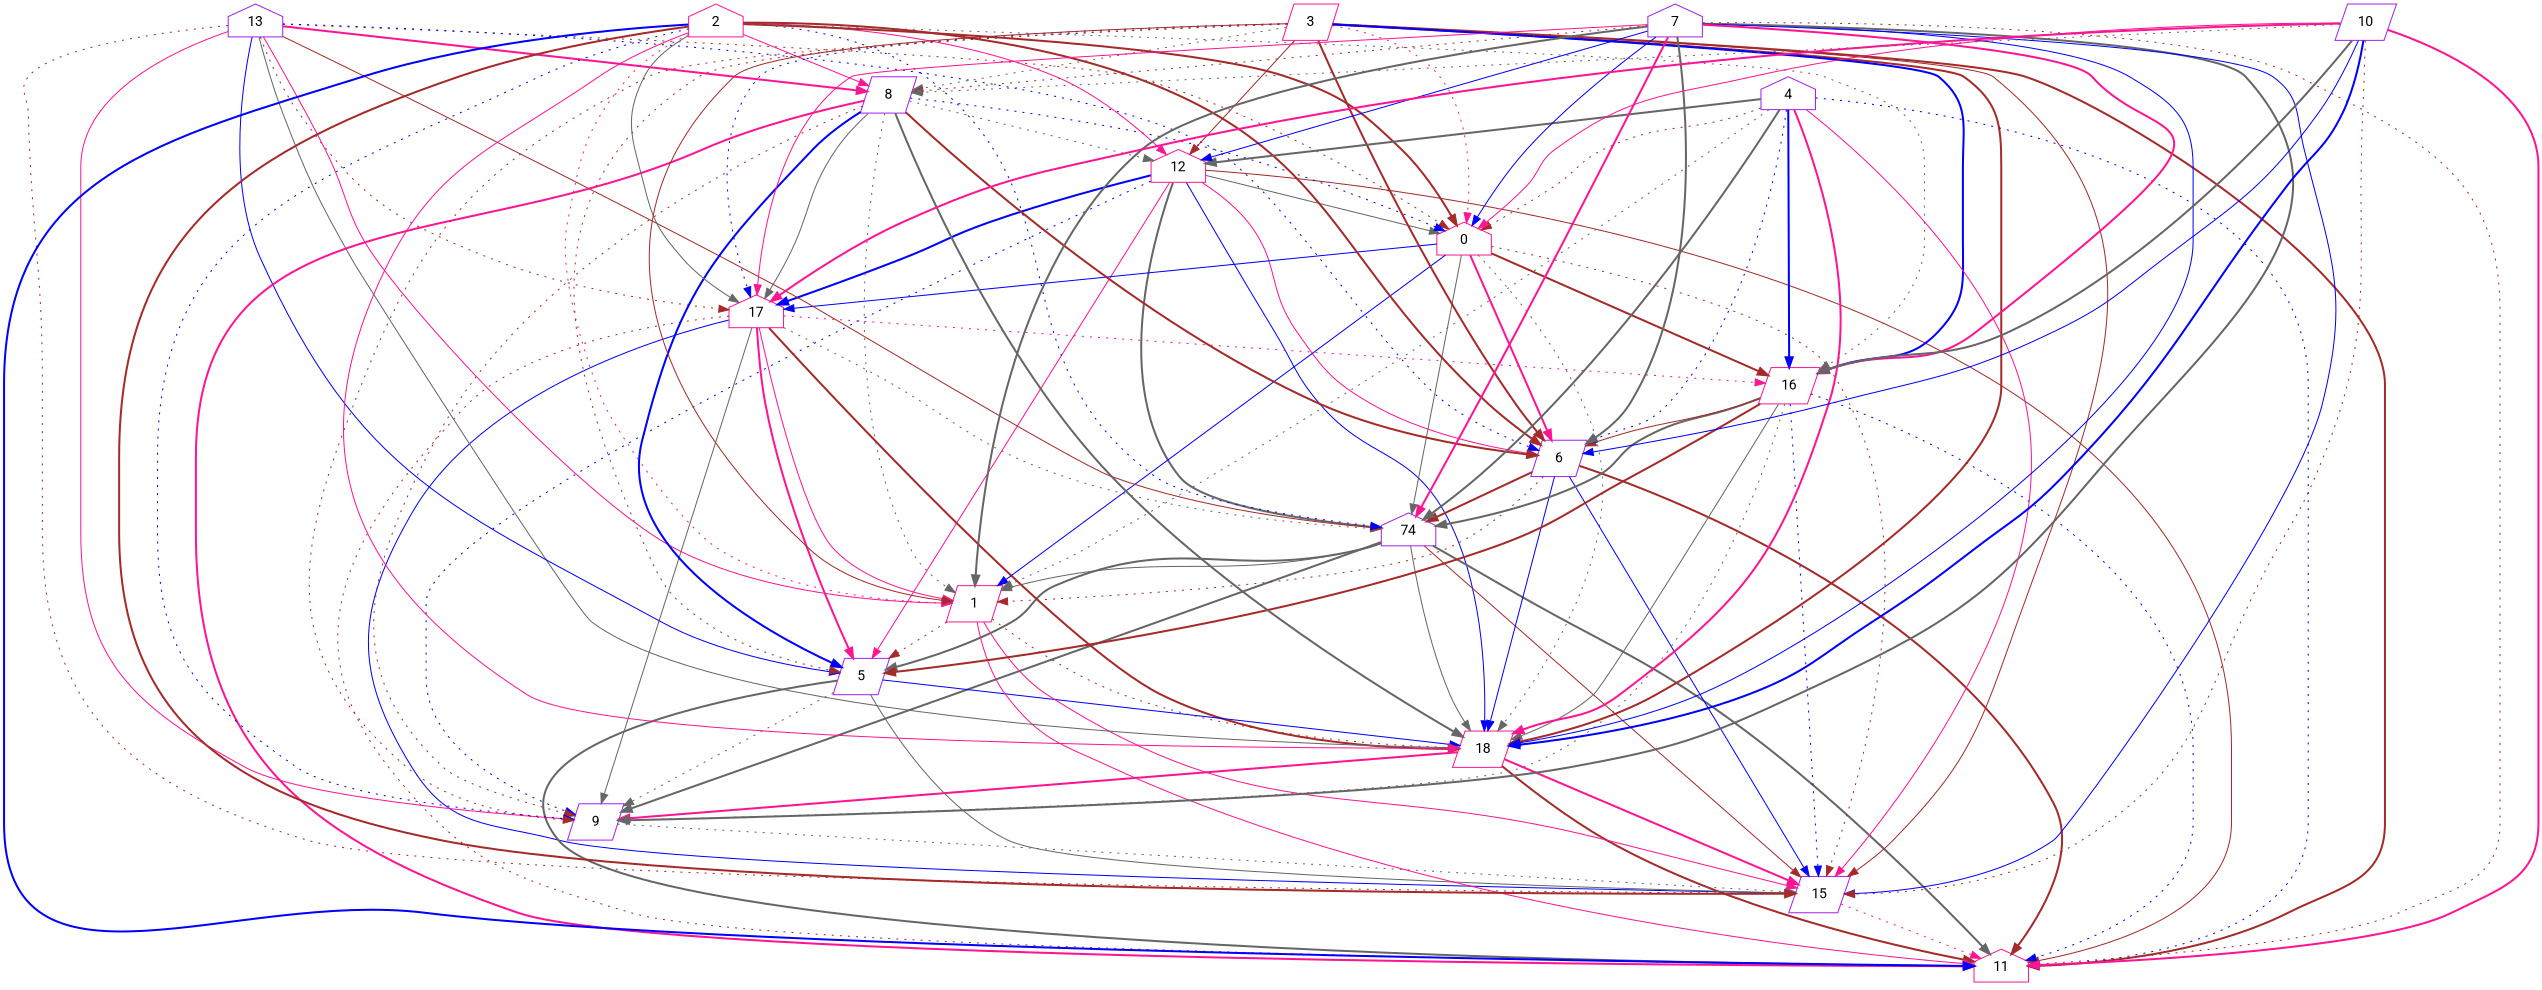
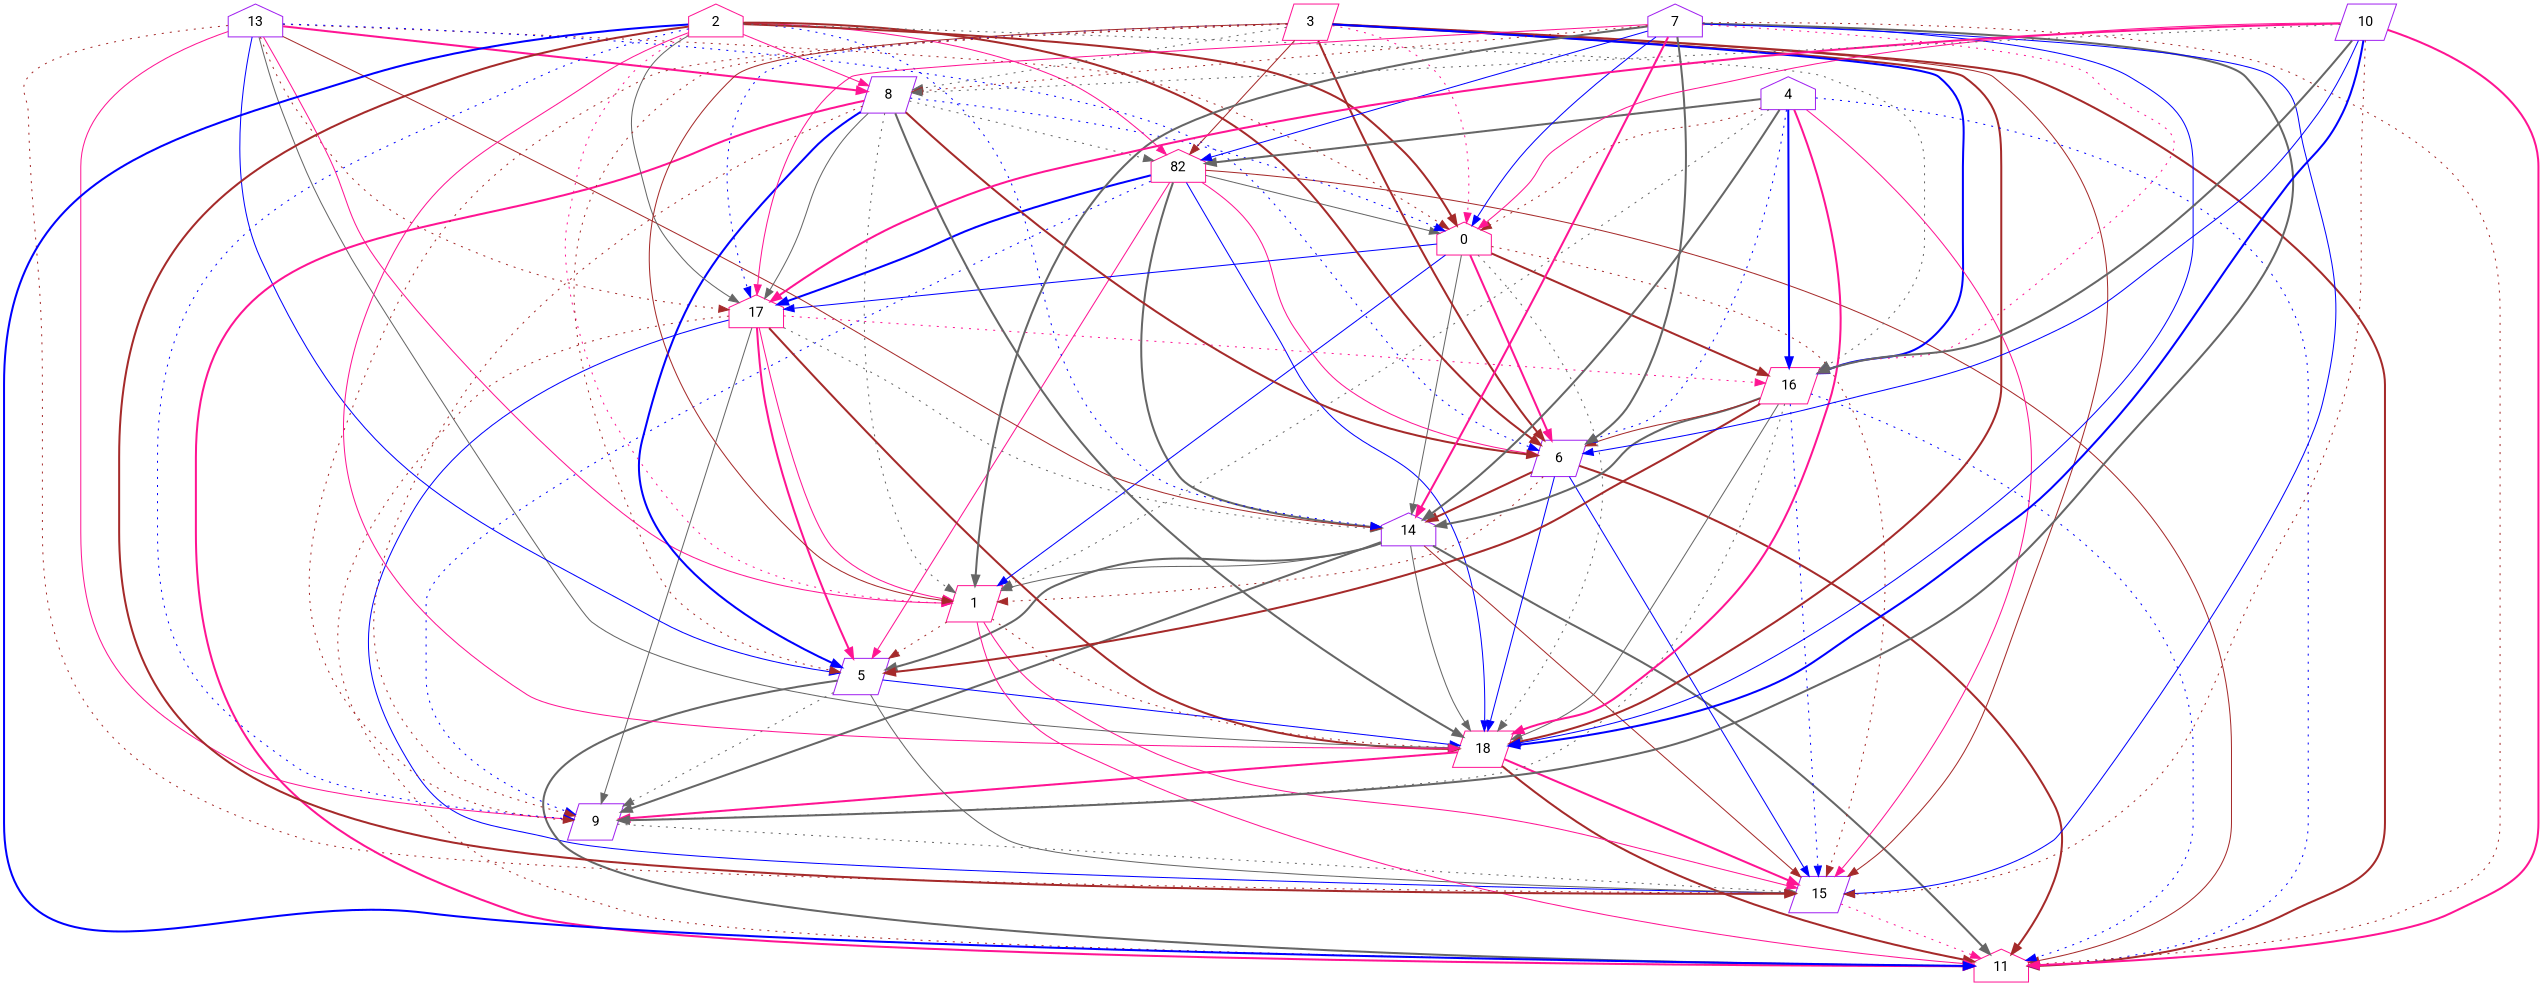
(2150, 119) -> (2150, 119)
(1178, 168) -> (1178, 168)
(1409, 531) -> (1409, 531)
